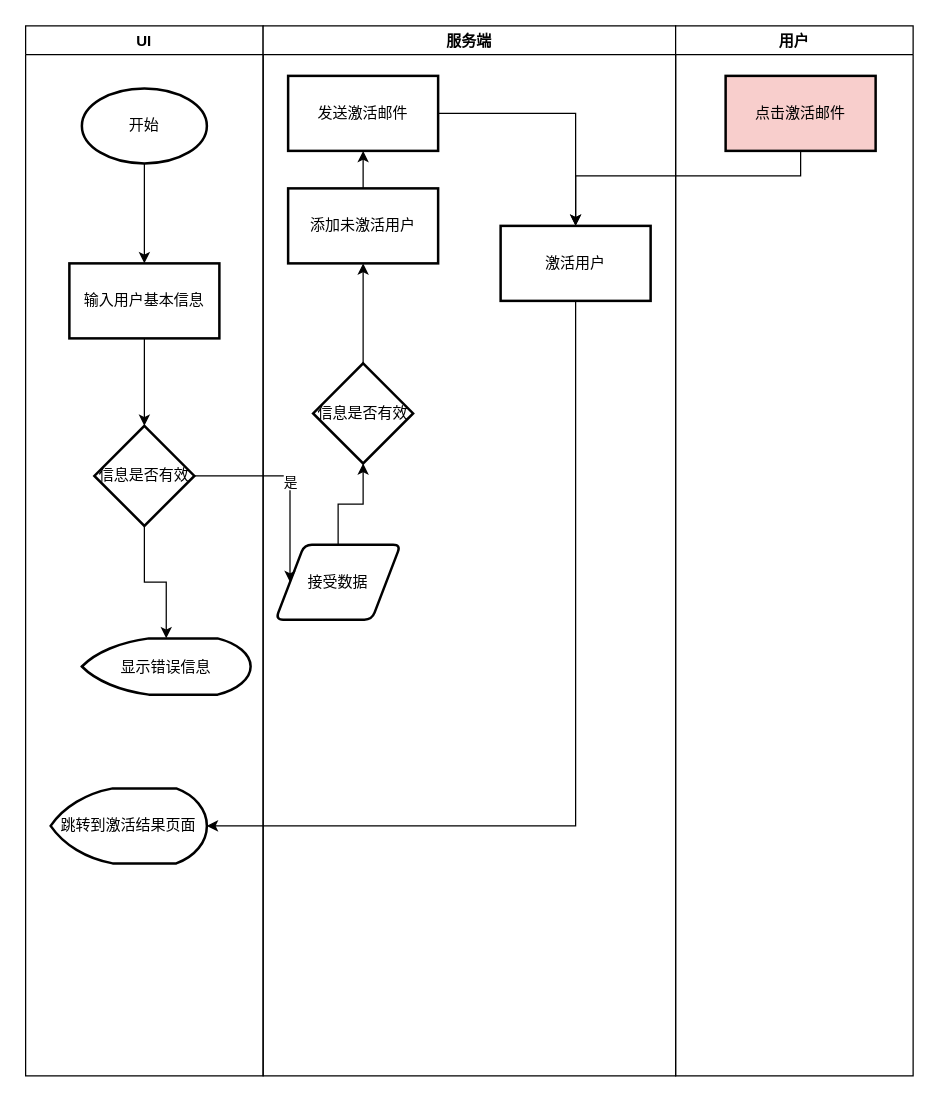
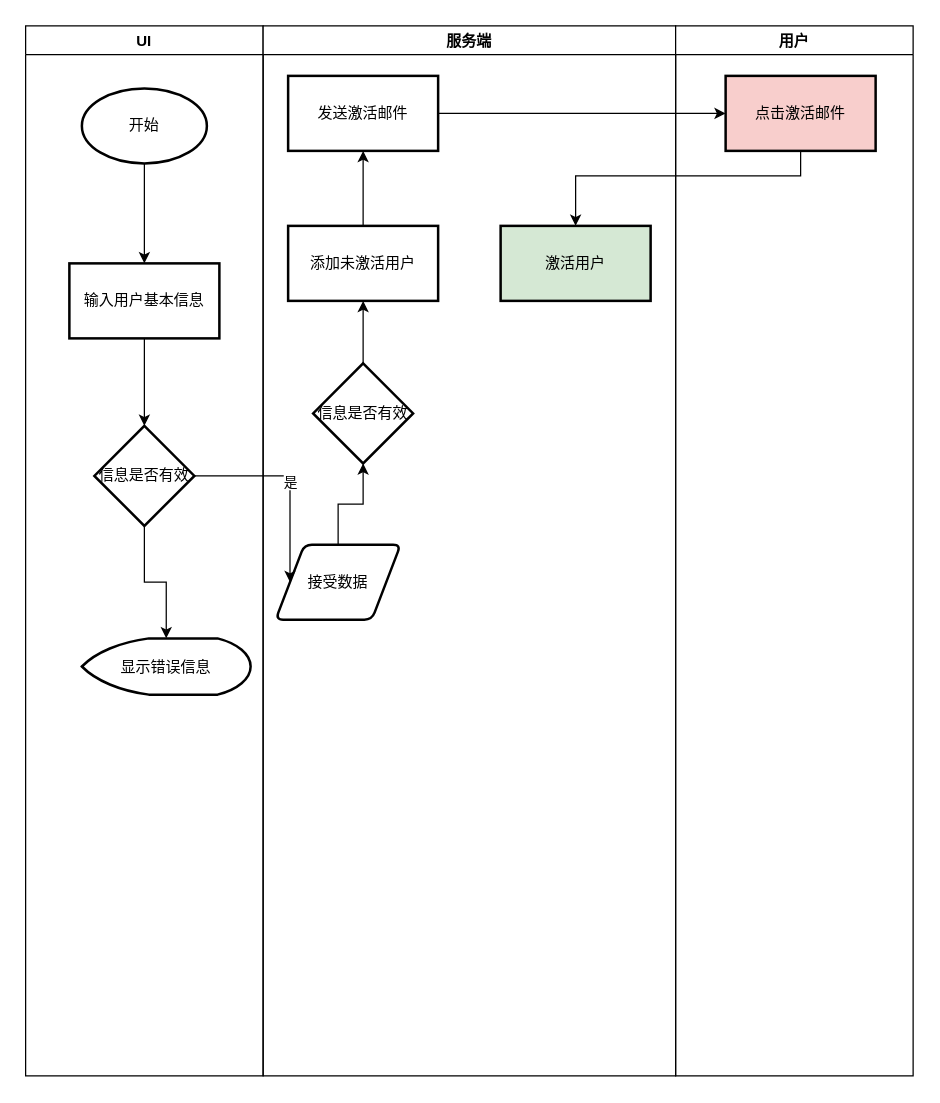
(576, 141) -> (646, 113)
(363, 226) -> (363, 263)
(576, 263) -> (576, 263)
(576, 743) -> none
(129, 826) -> none
